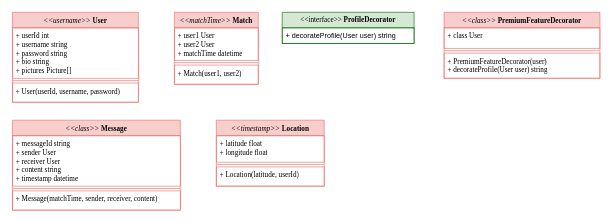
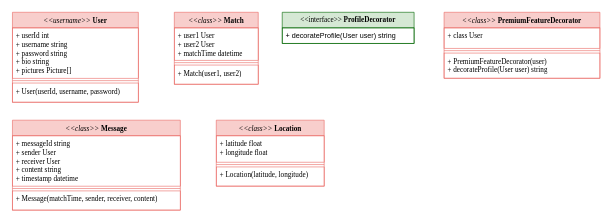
(216, 21) -> (216, 21)
(270, 129) -> (270, 129)
(271, 180) -> (271, 180)
